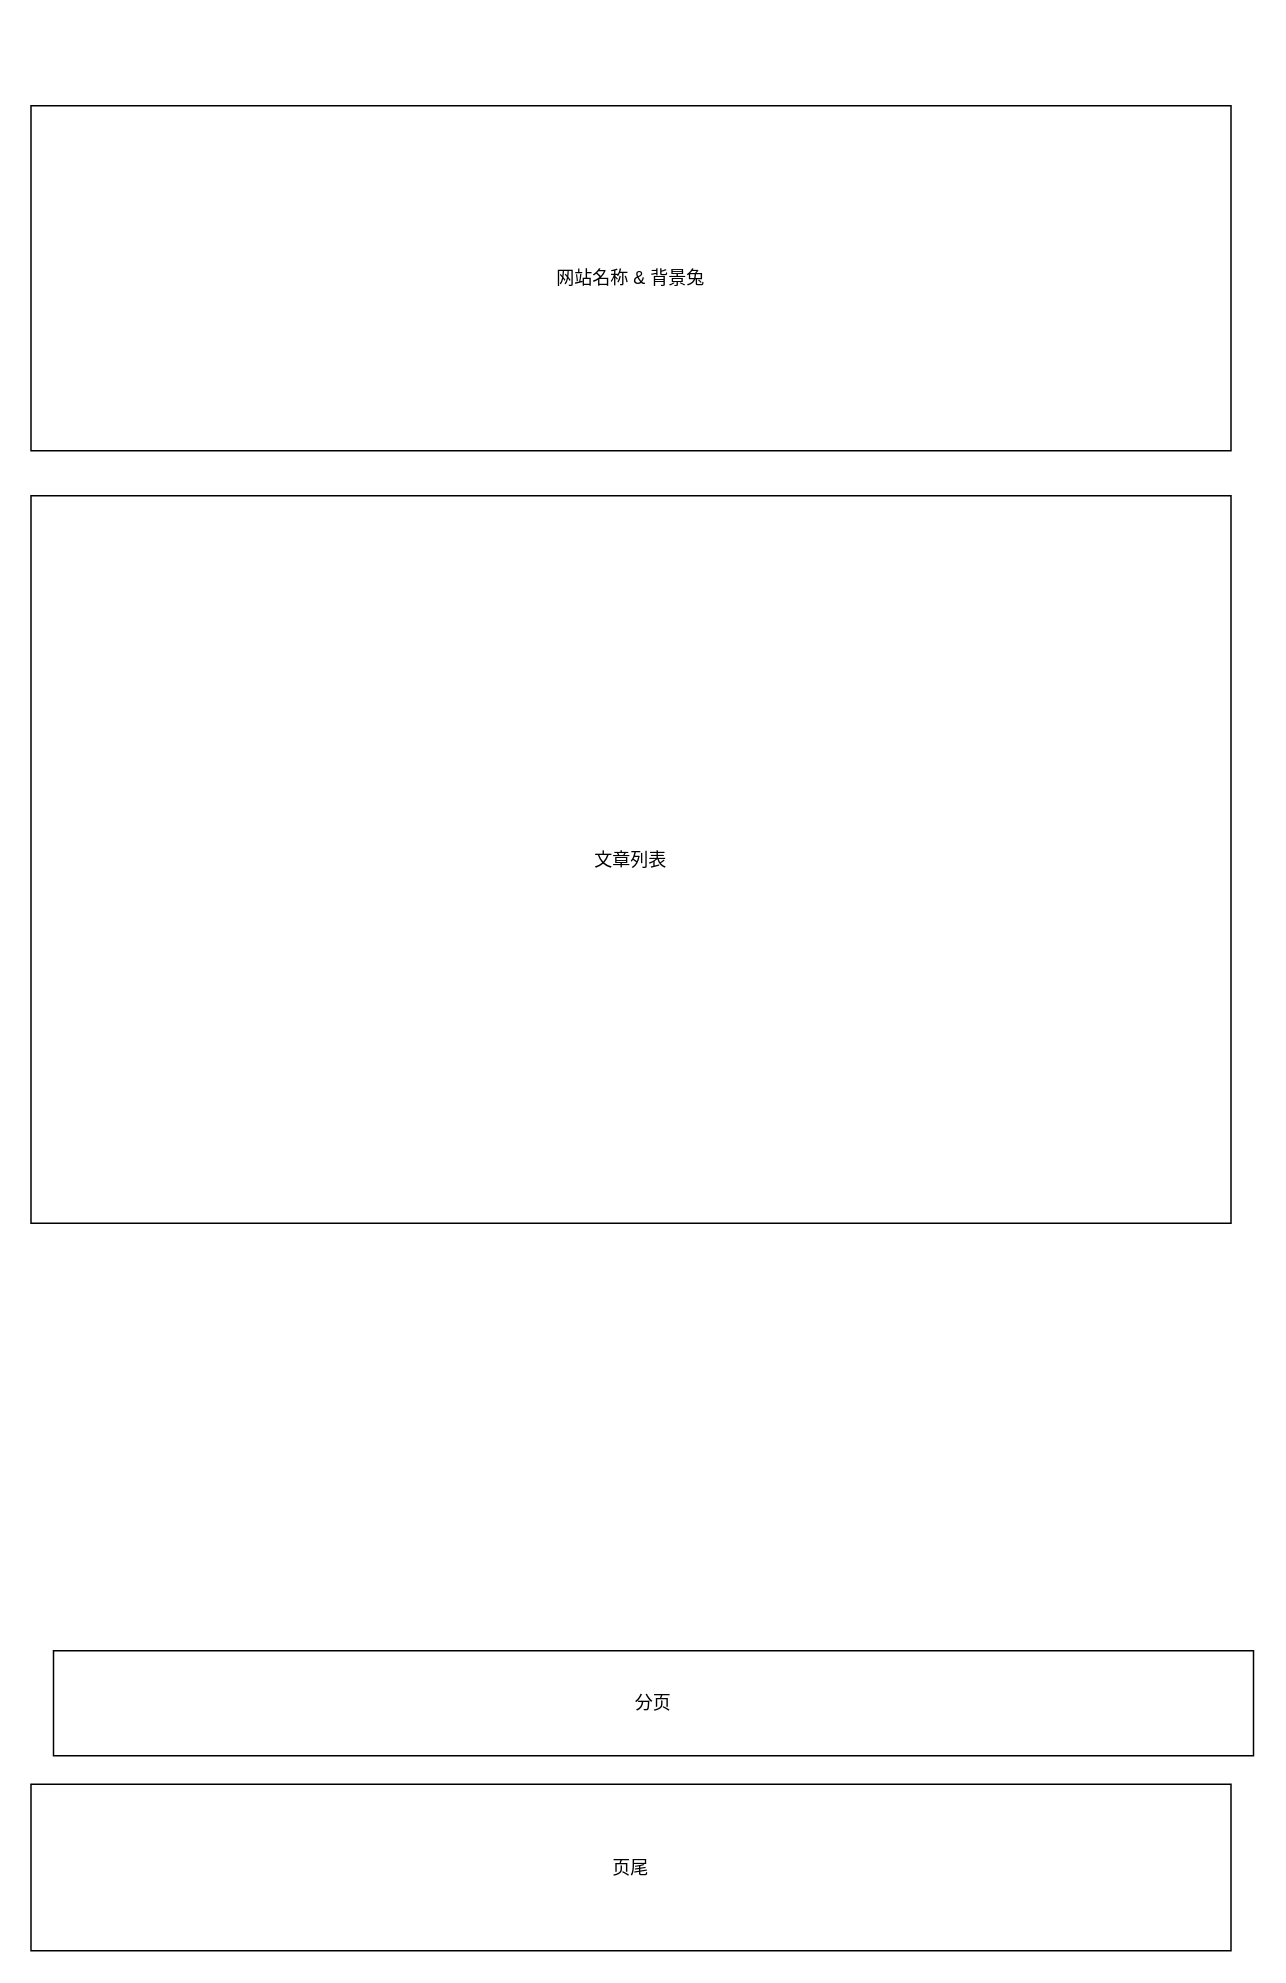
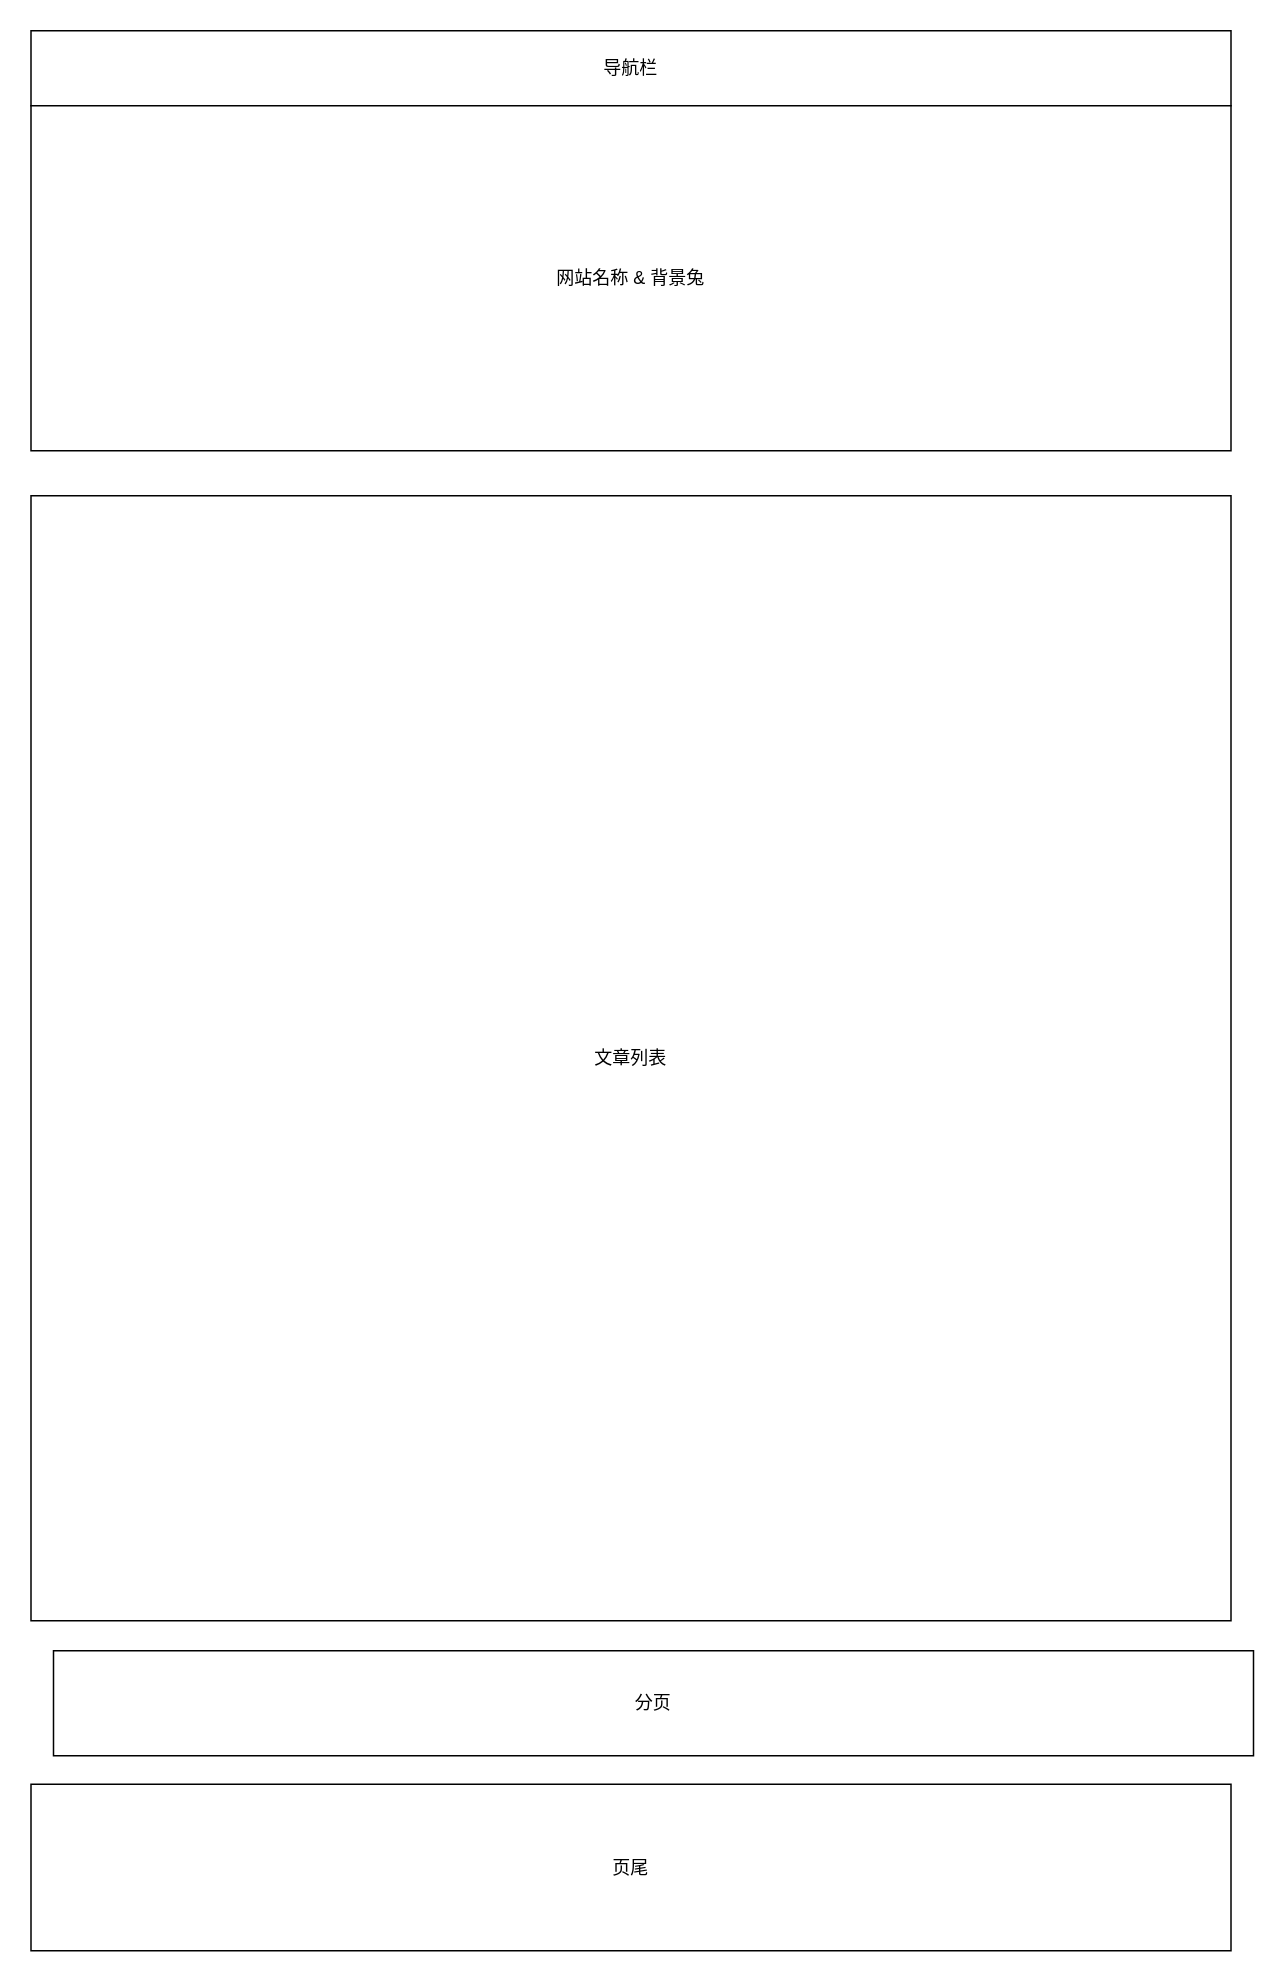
none -> (631, 68)
(631, 860) -> (631, 1058)
